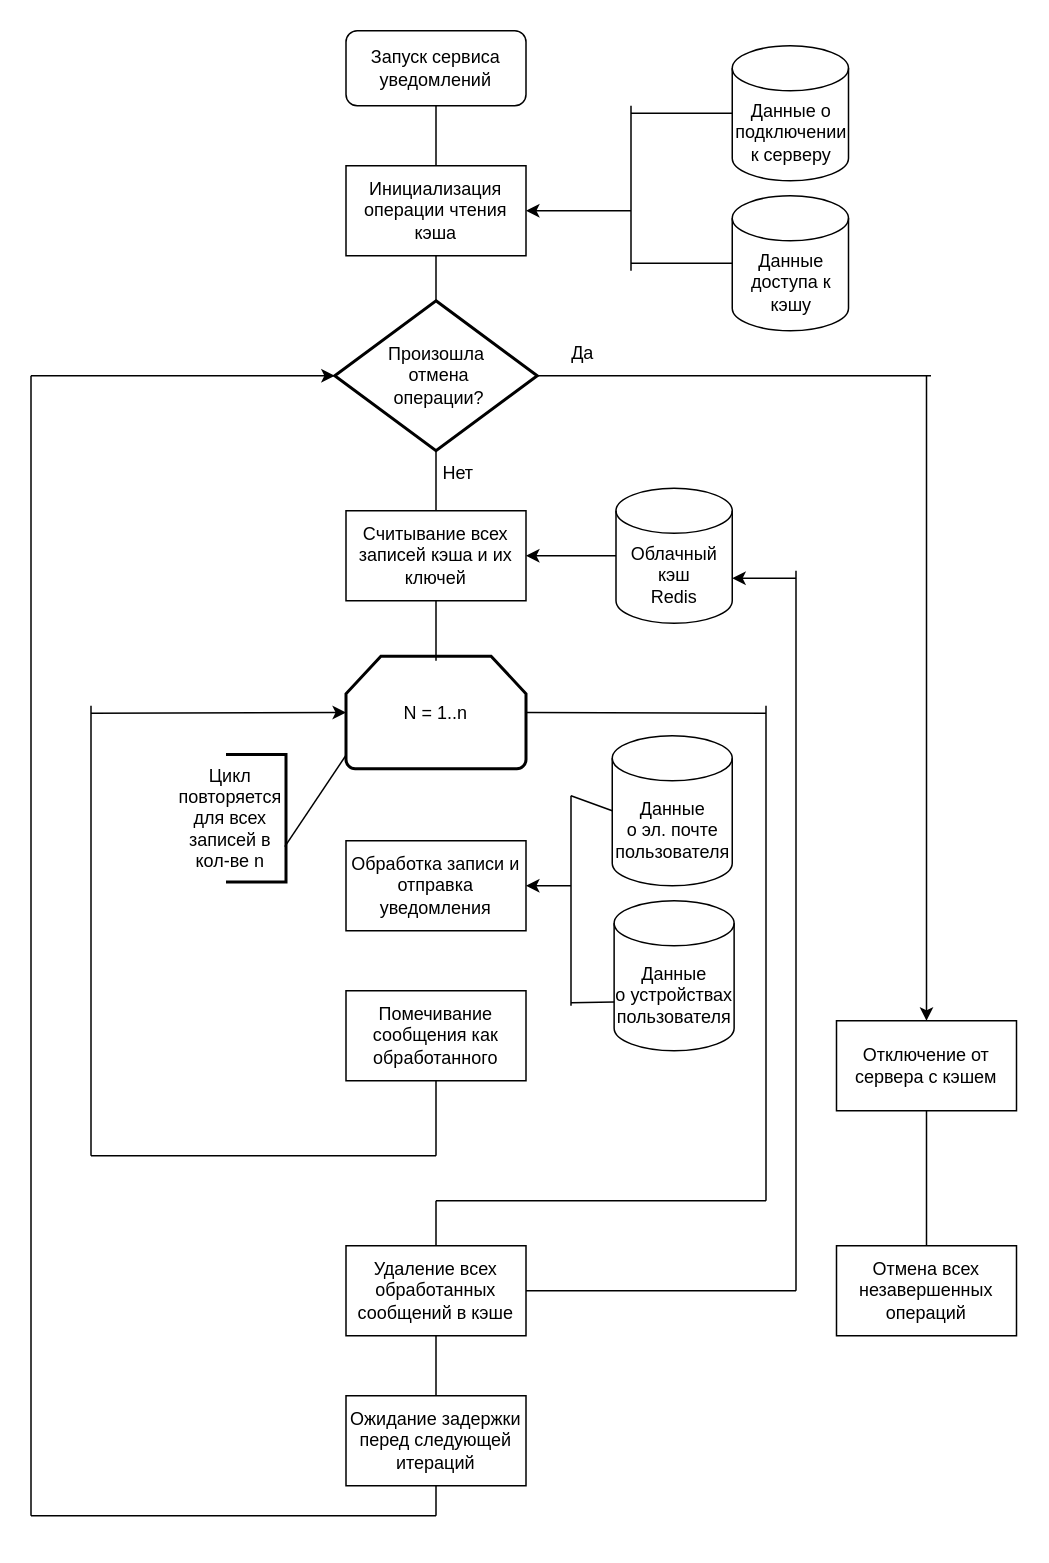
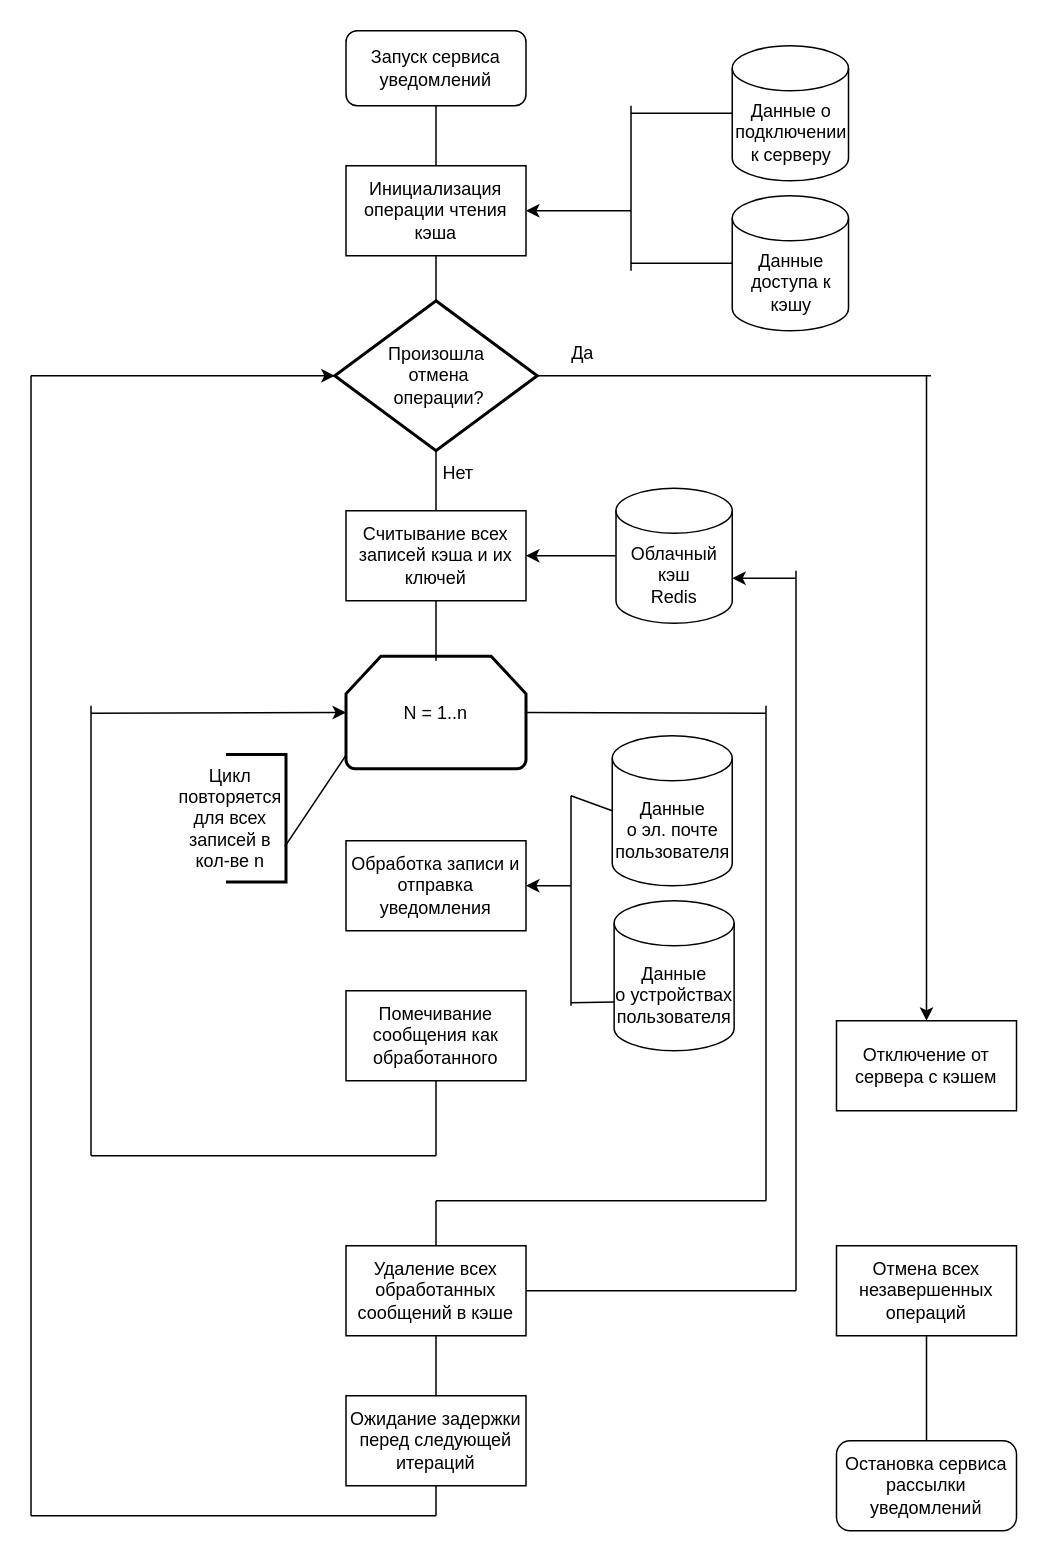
(926, 1179) -> none
none -> (926, 1389)
none -> (926, 1486)
